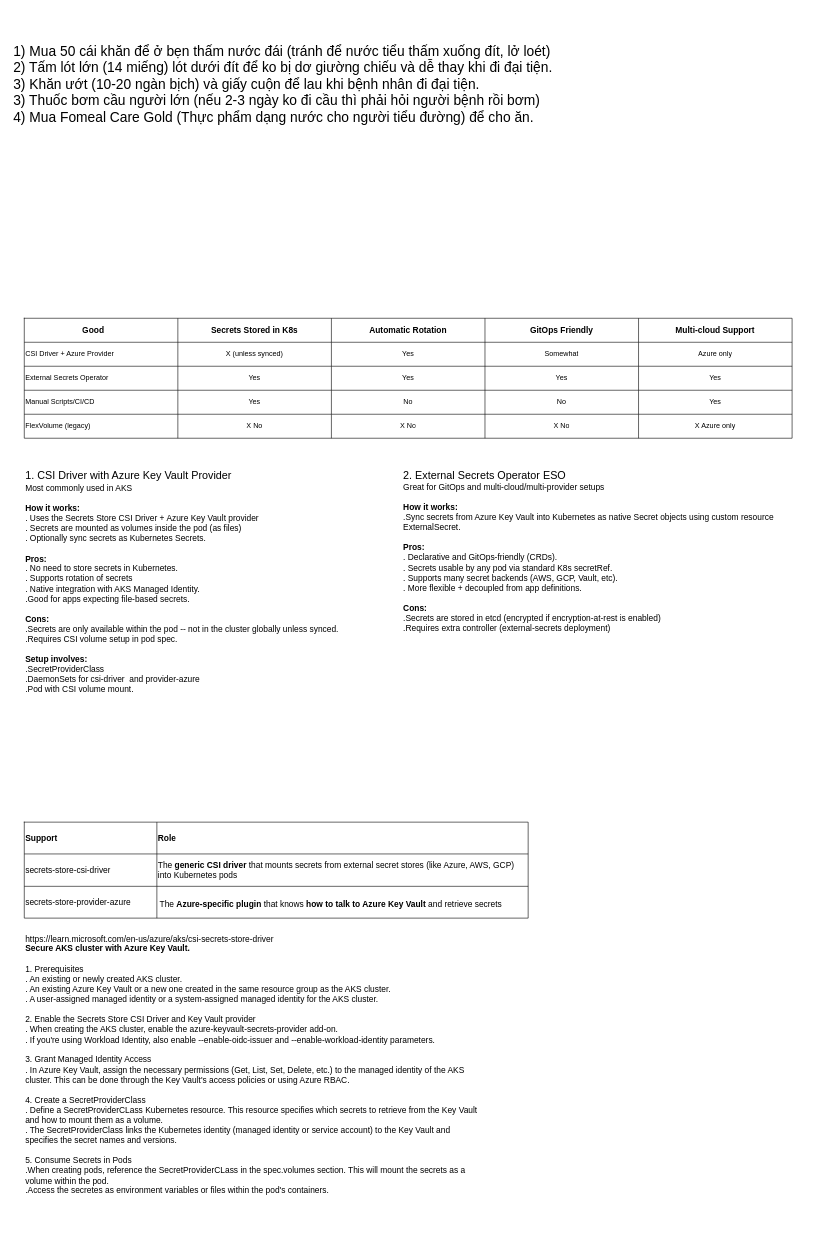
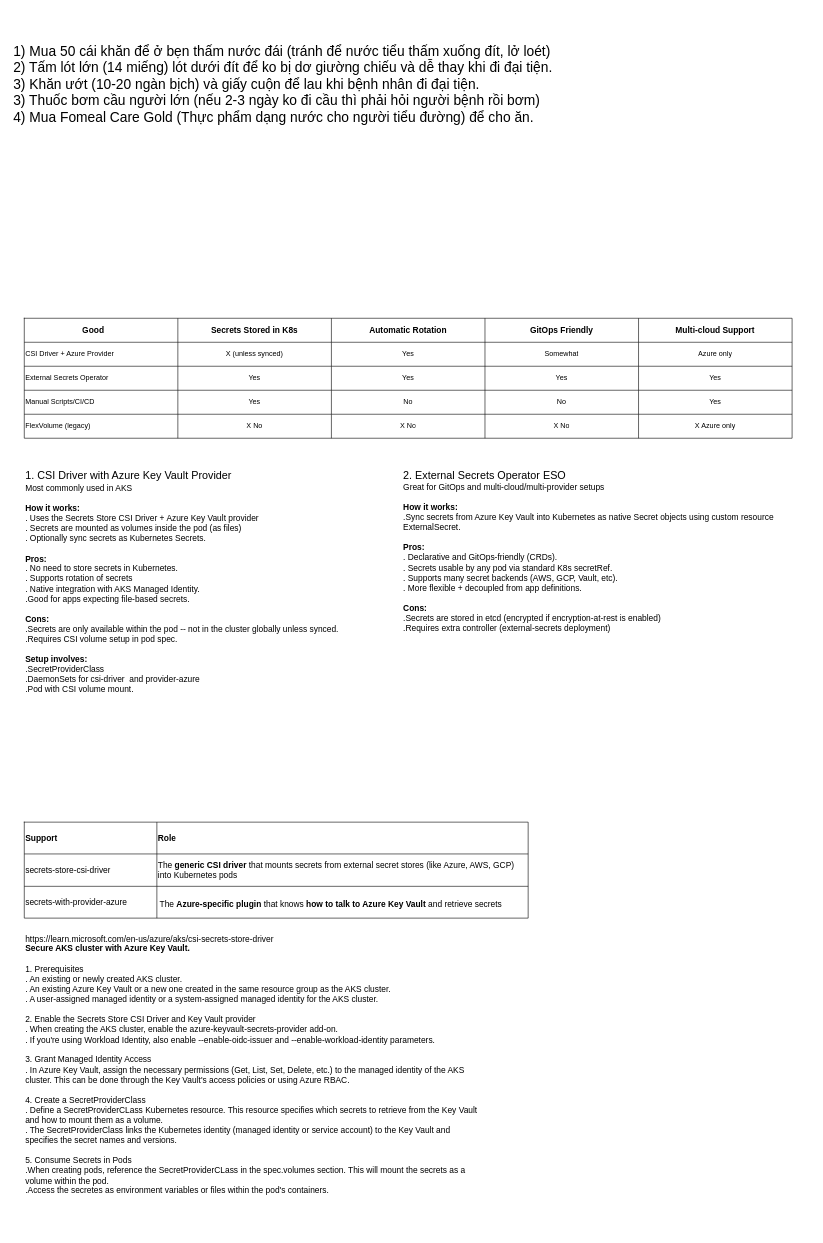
(81, 903) -> (78, 903)
